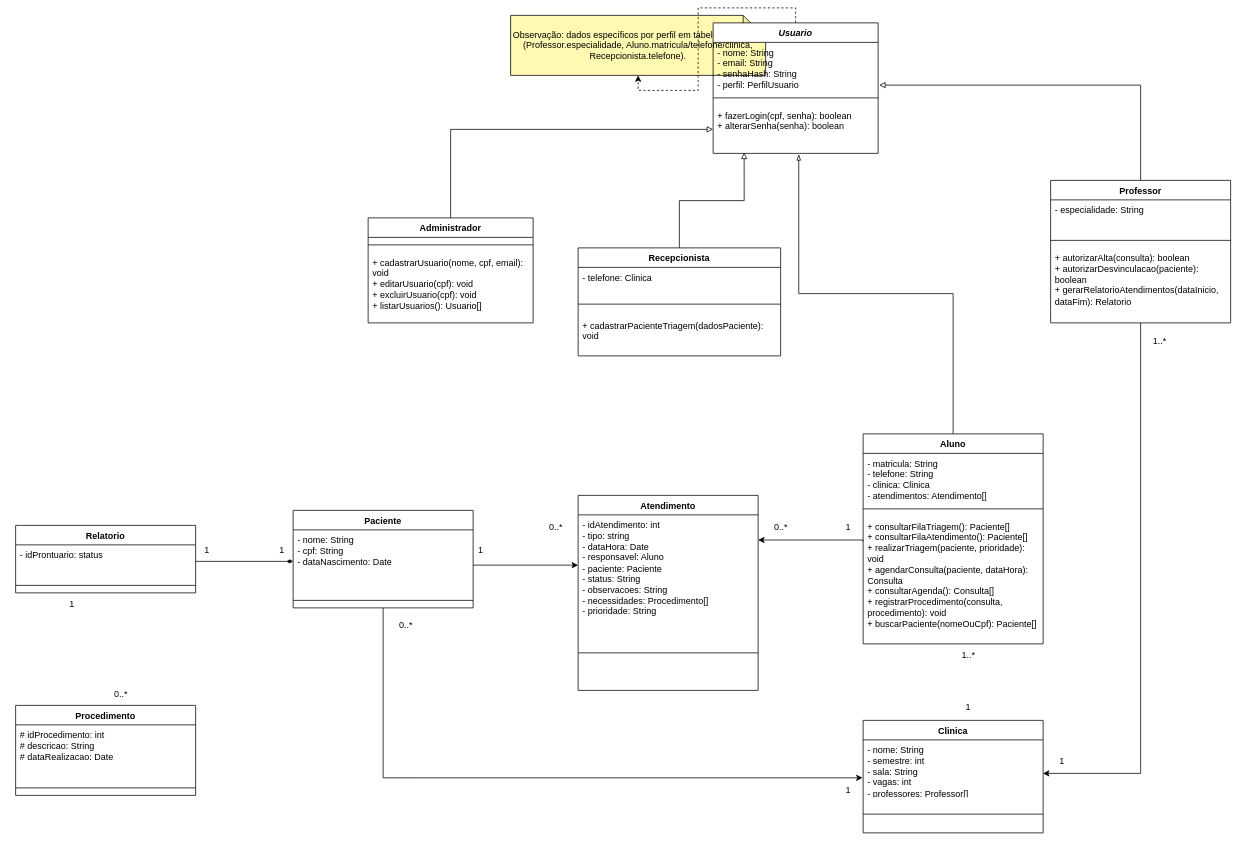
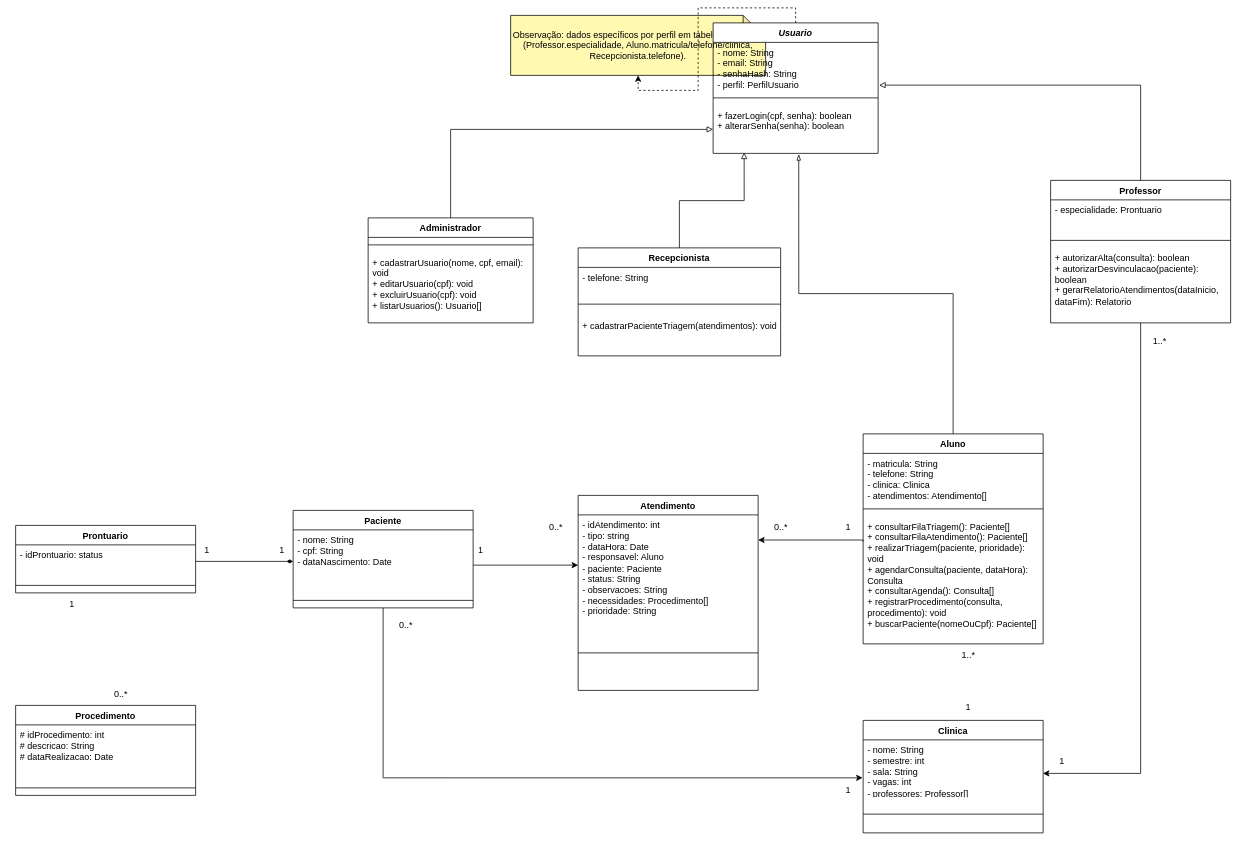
(1105, 211) -> (1115, 211)
(622, 278) -> (622, 278)
(680, 331) -> (680, 331)
(105, 536) -> (105, 536)
